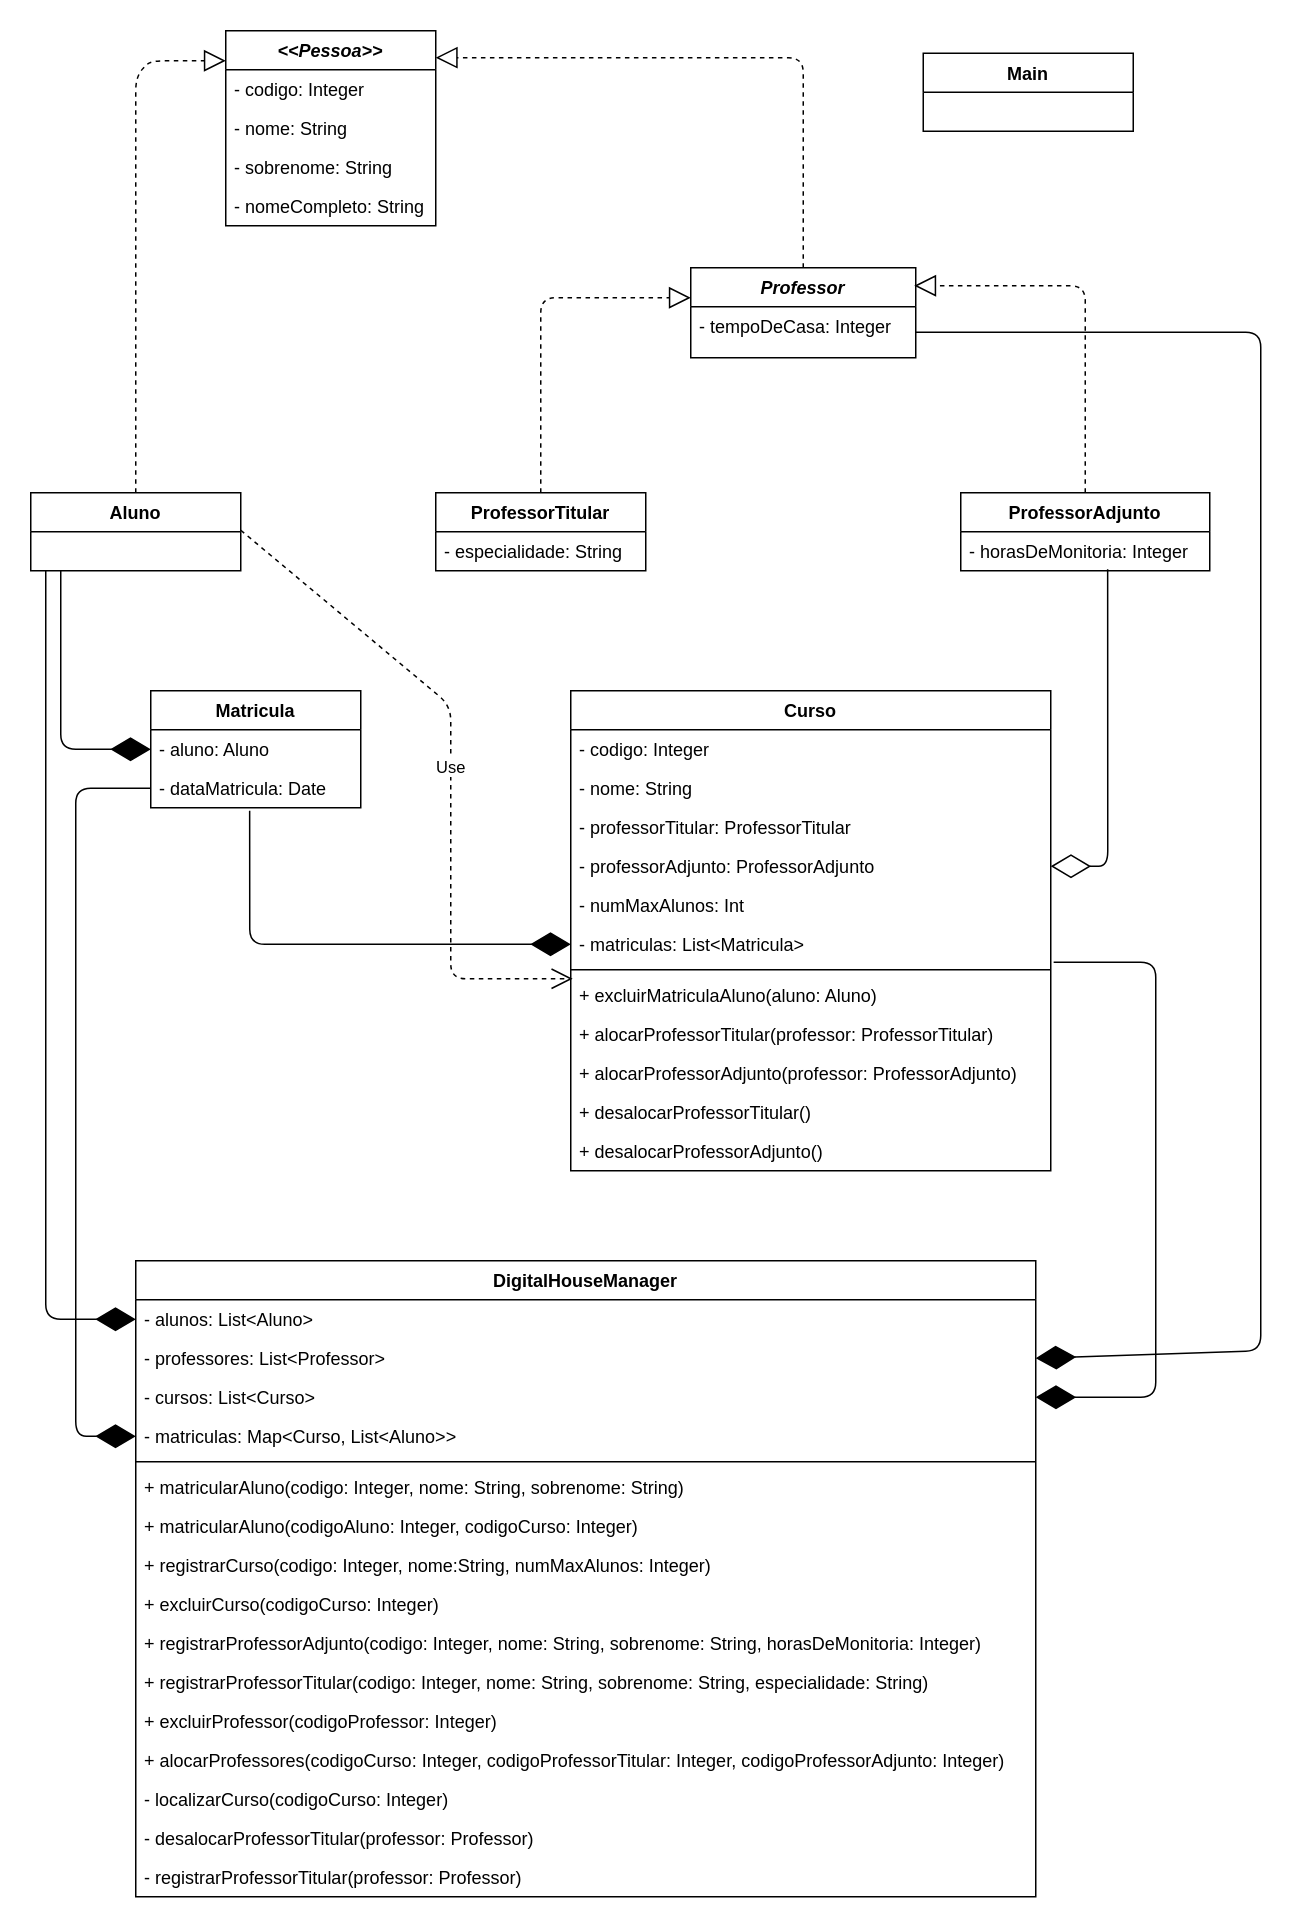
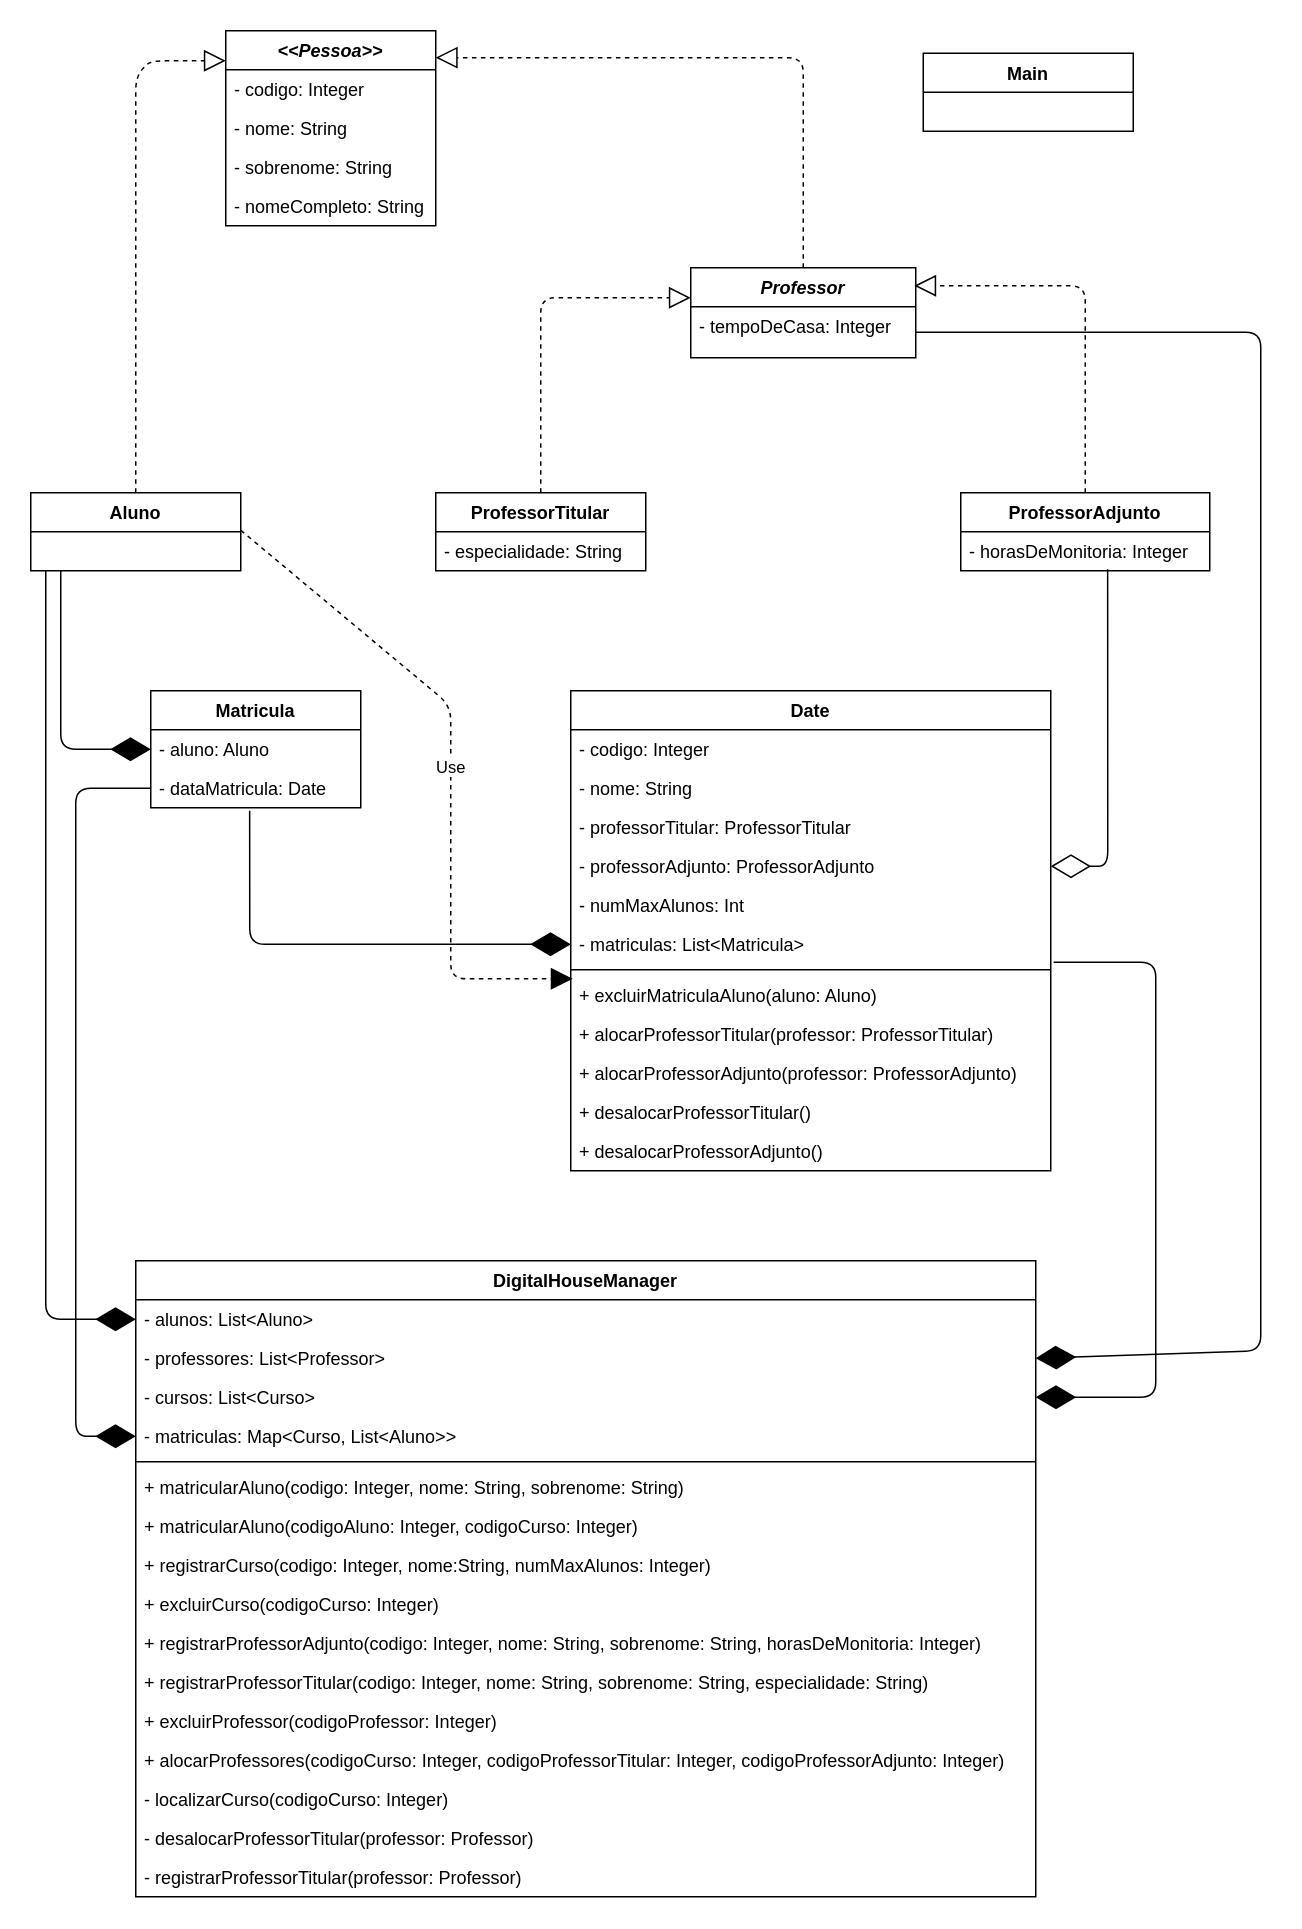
(810, 711) -> (810, 711)
(558, 979) -> (550, 979)
